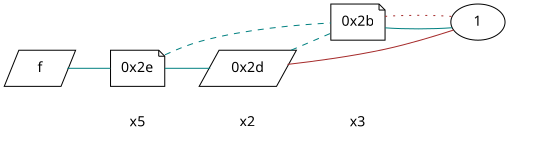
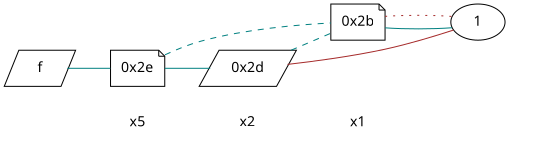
(358, 123) -> (358, 123)
